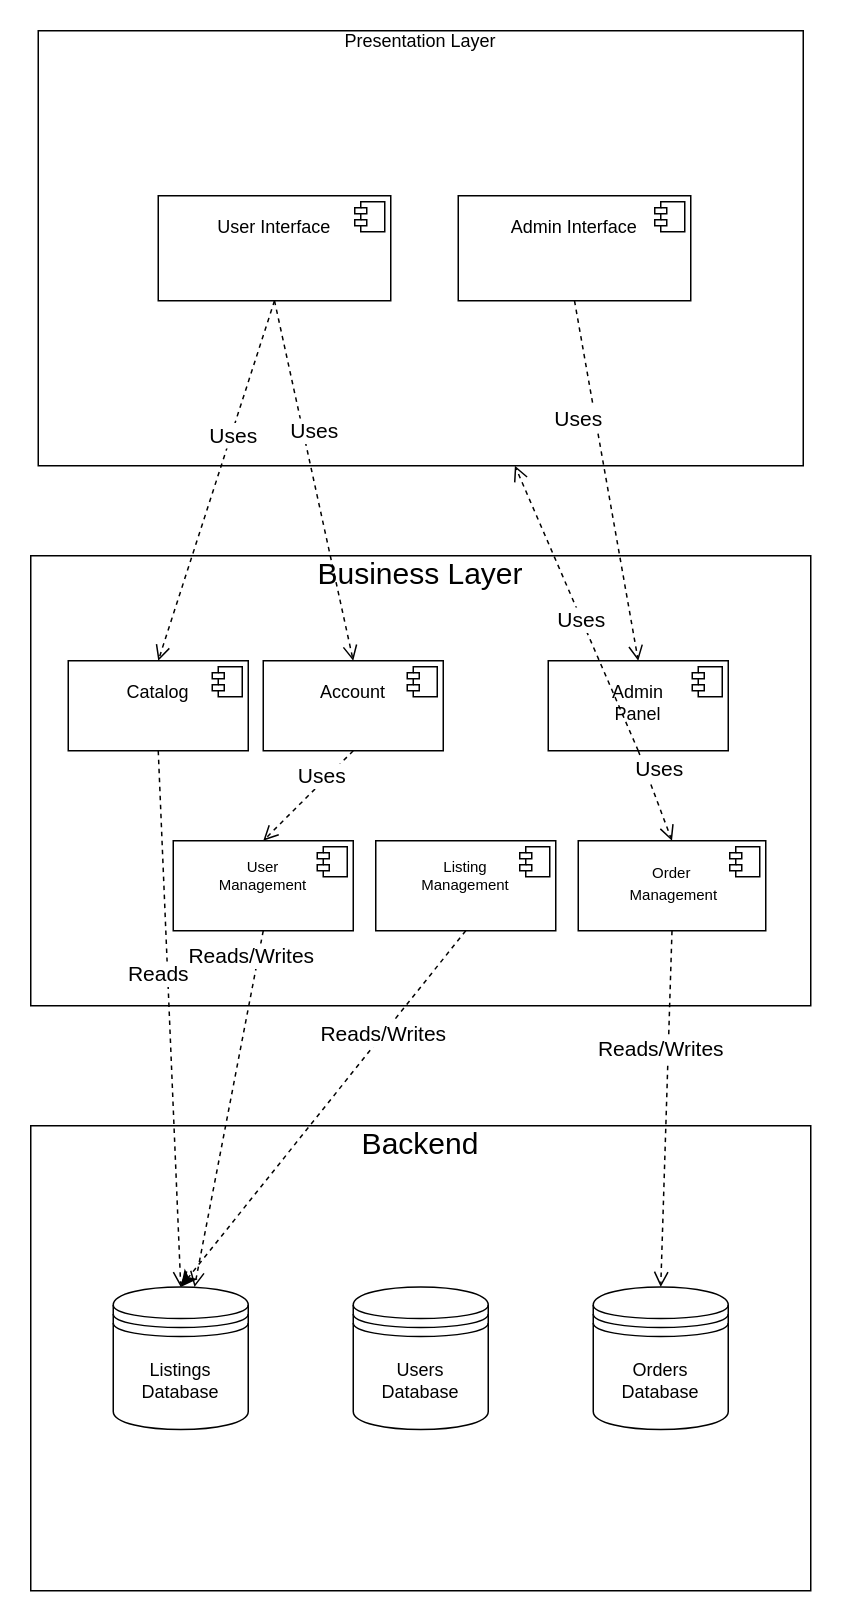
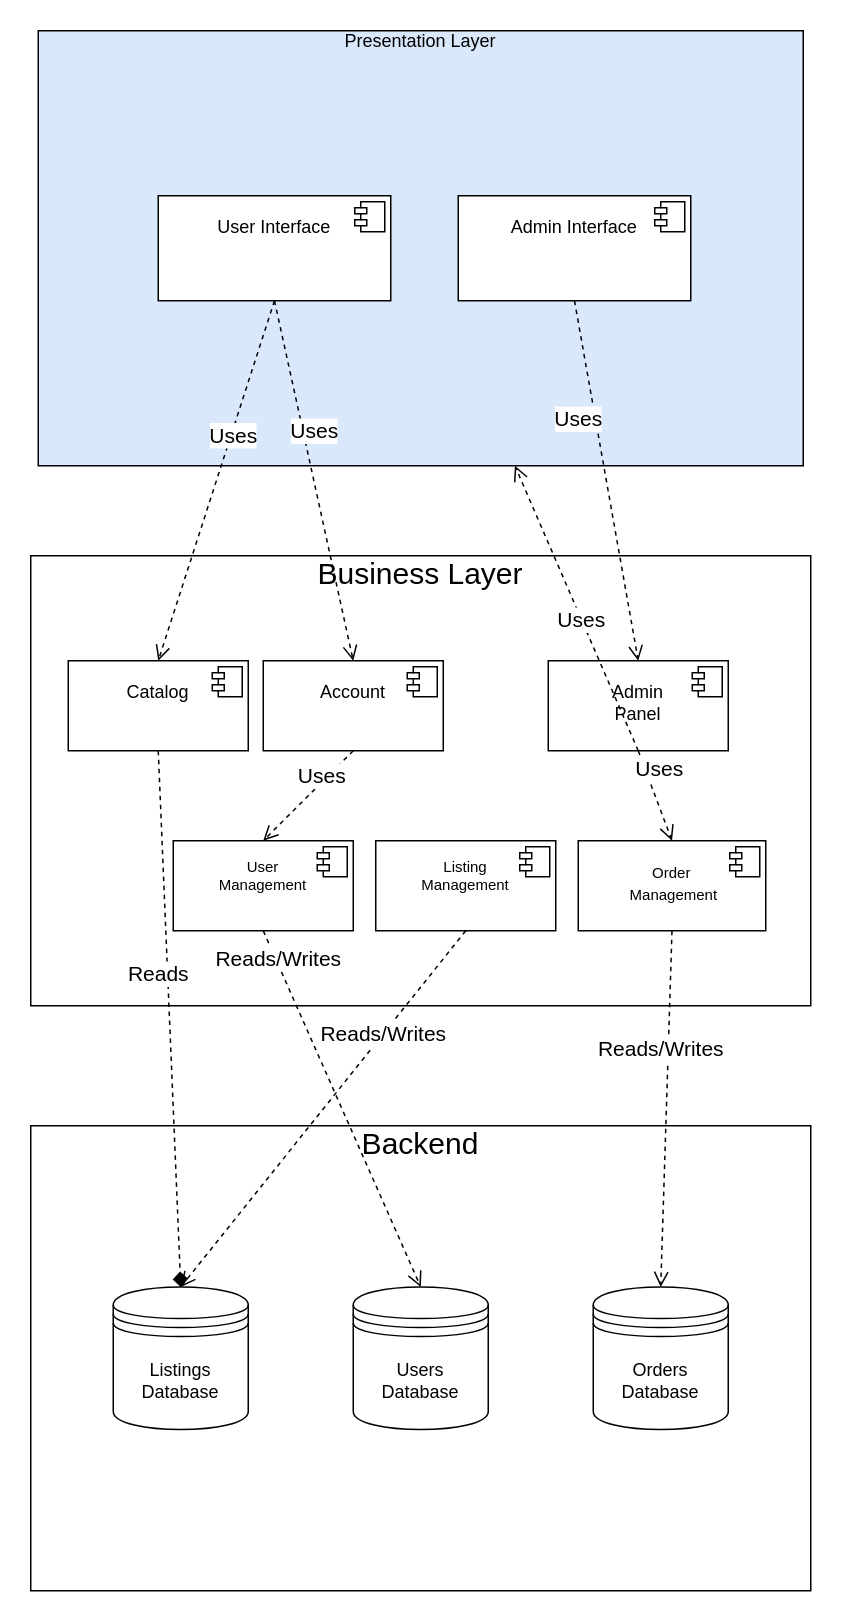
(421, 248) -> (421, 248)
(232, 1094) -> (341, 1107)
(193, 1272) -> (190, 1276)
(180, 1277) -> (180, 1271)
